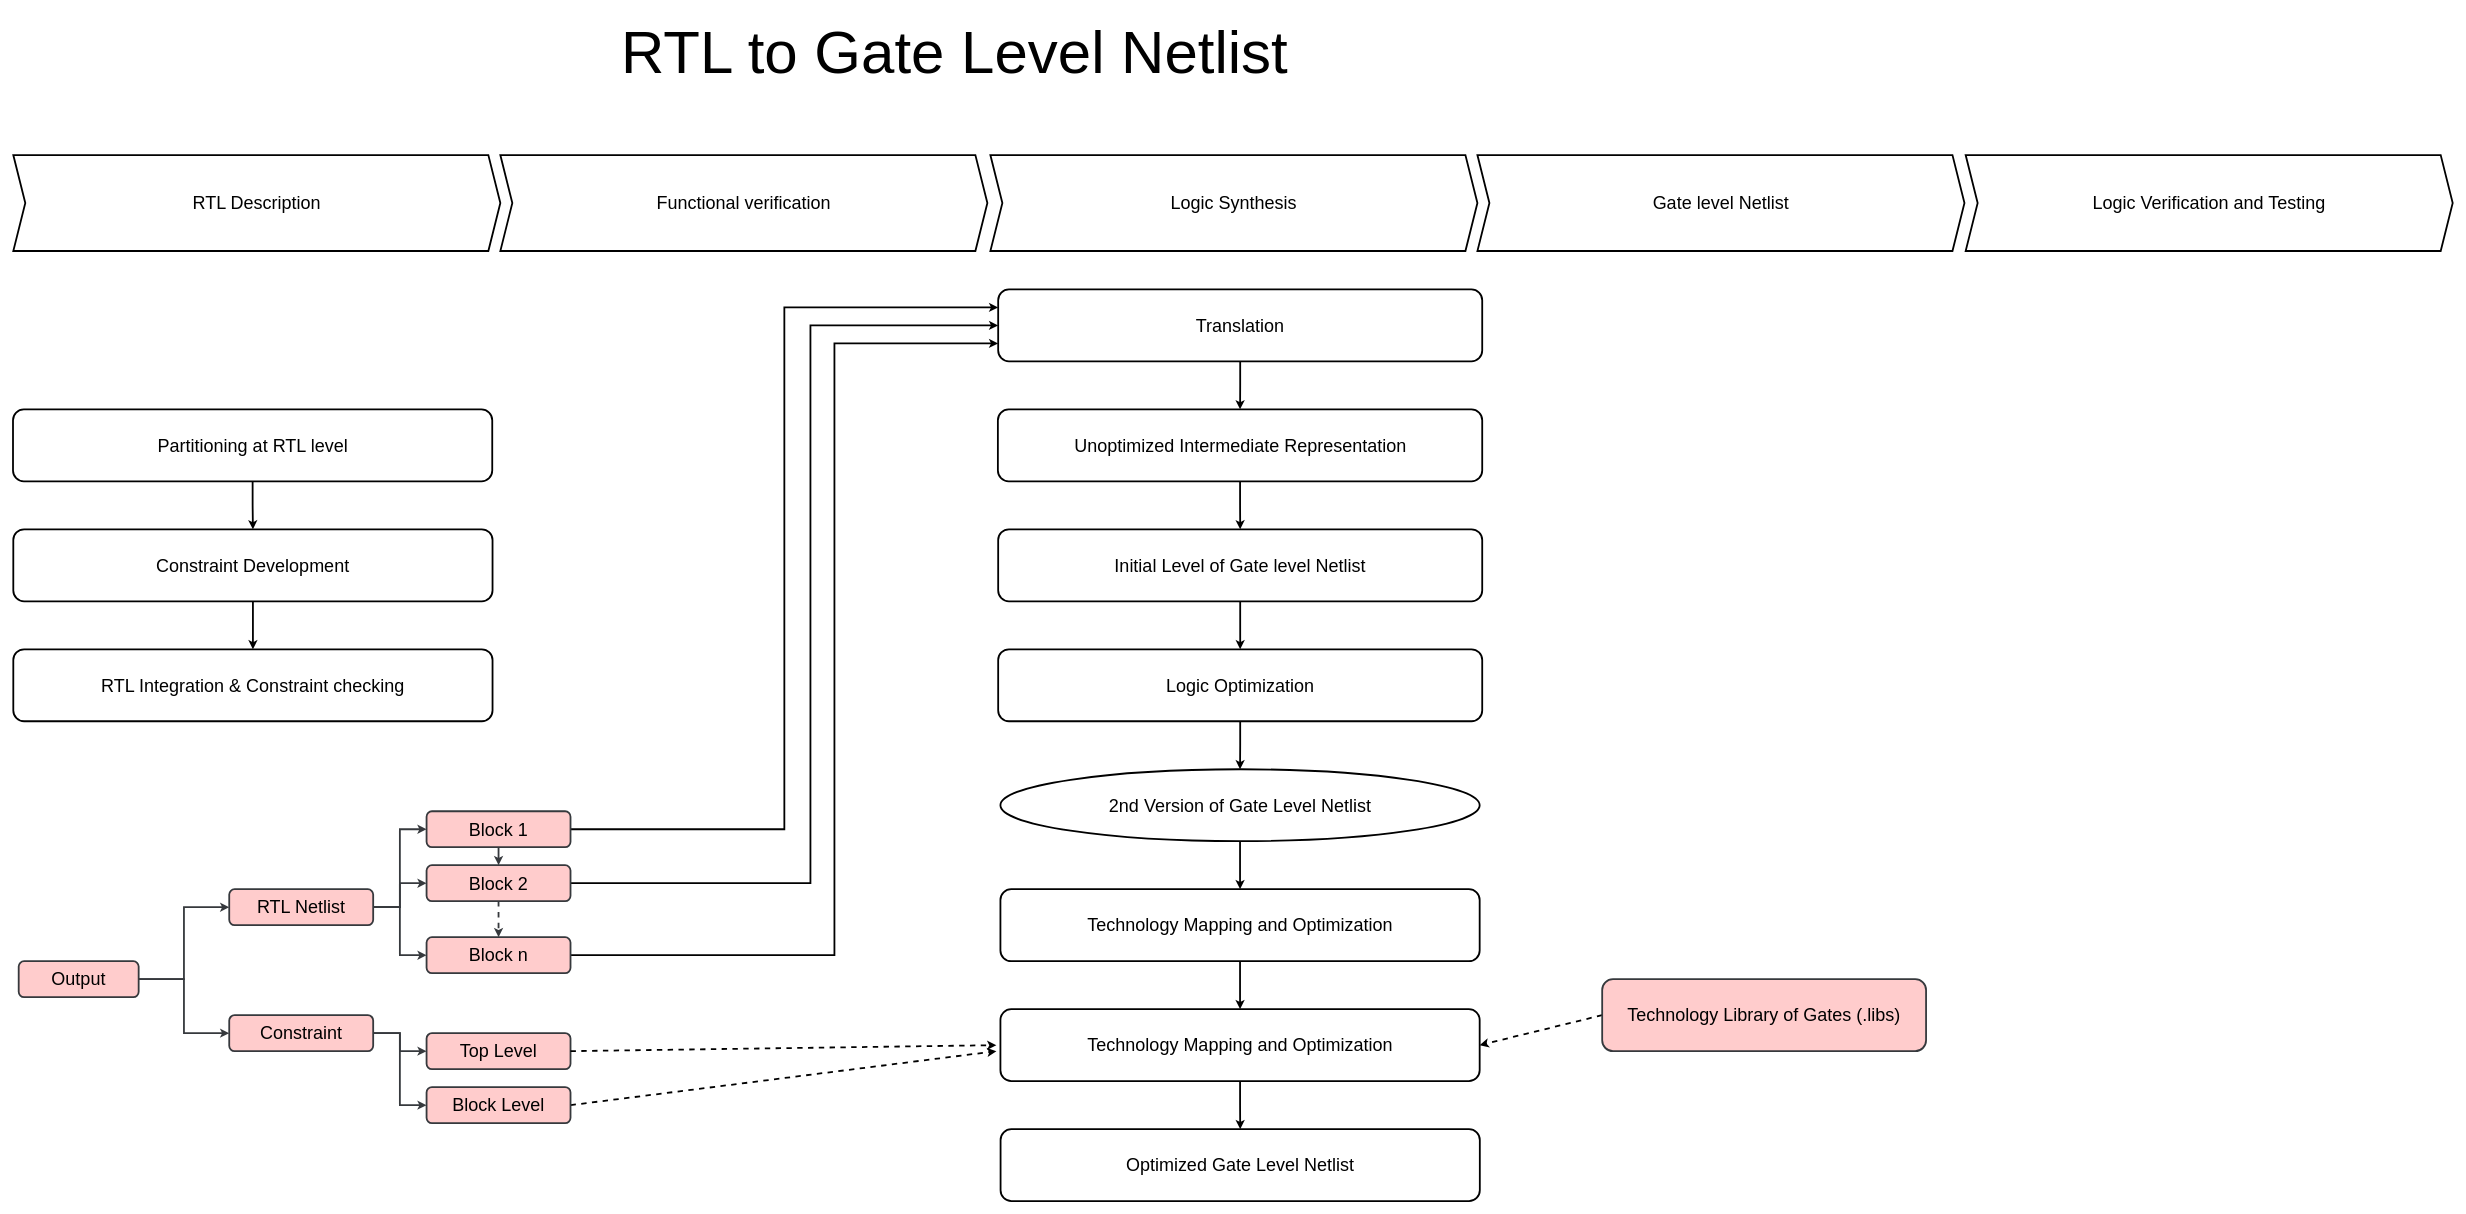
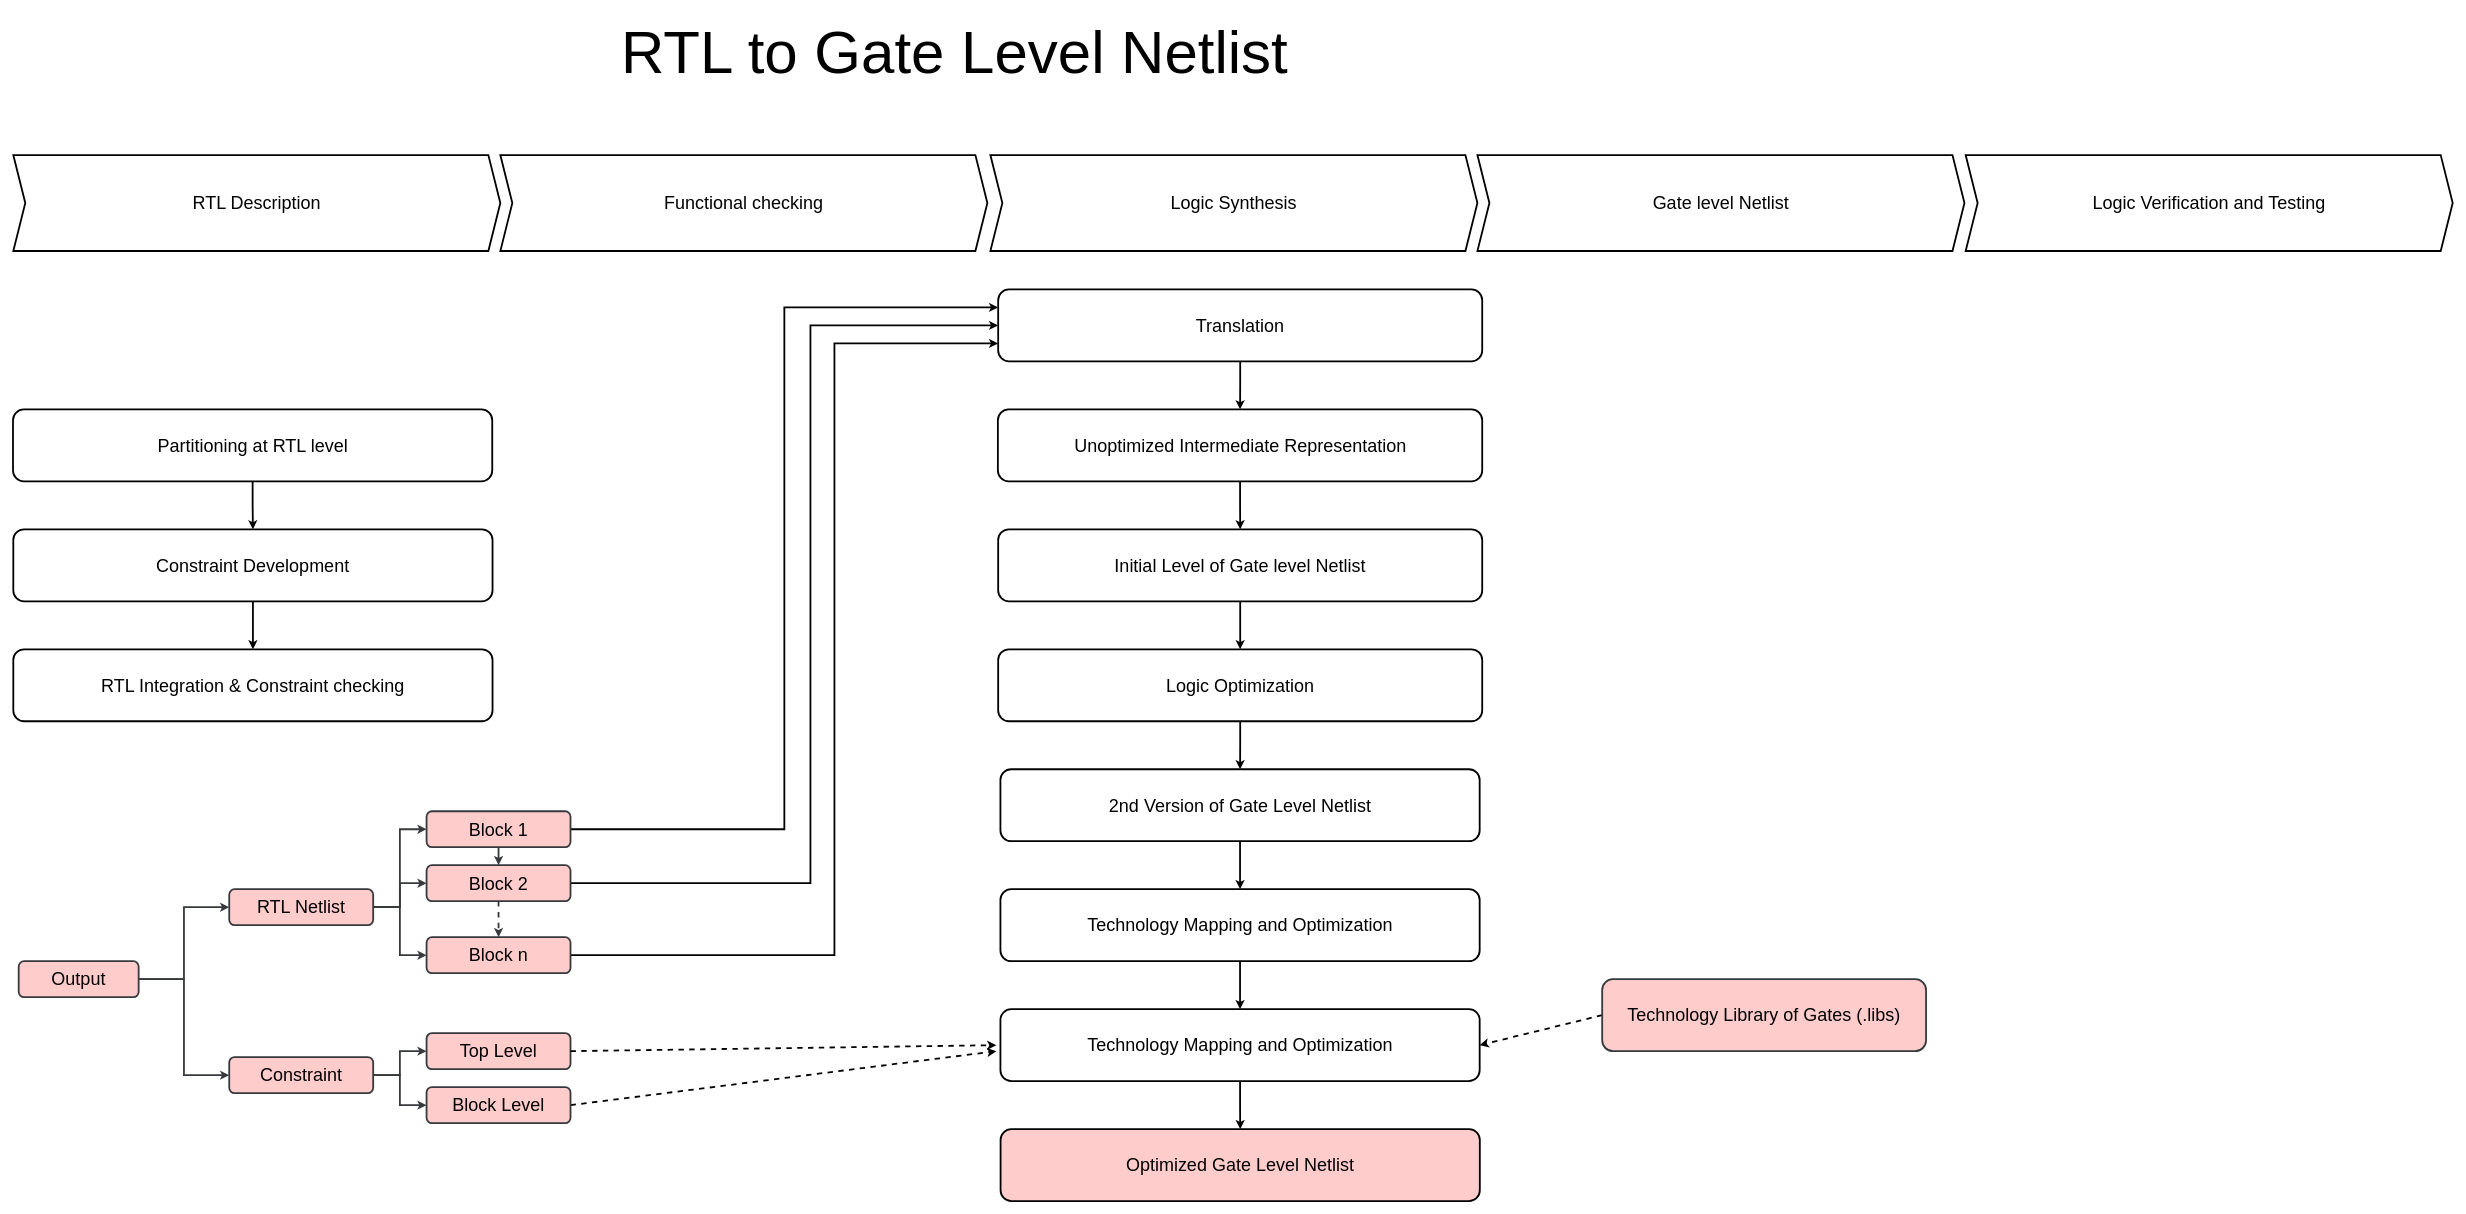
(744, 203) -> (744, 203)
(1240, 806) -> (1240, 806)
(301, 1034) -> (301, 1076)
(1240, 1166) -> (1240, 1166)
